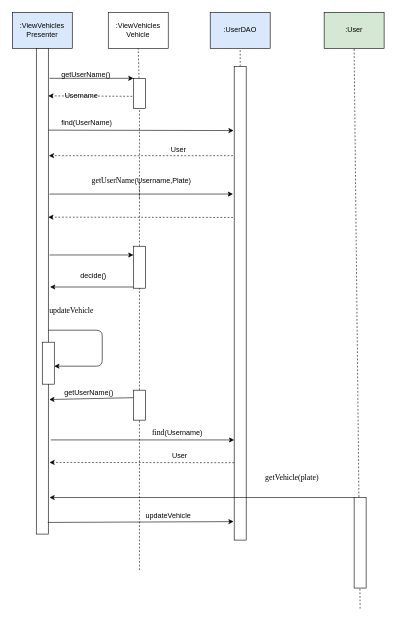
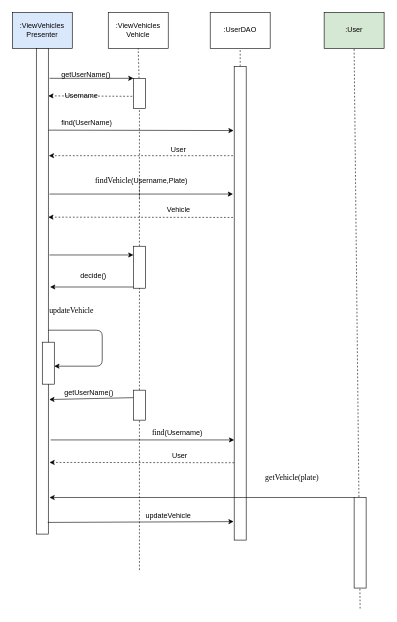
(240, 30) -> (240, 30)
(142, 180) -> (142, 180)
none -> (179, 210)
